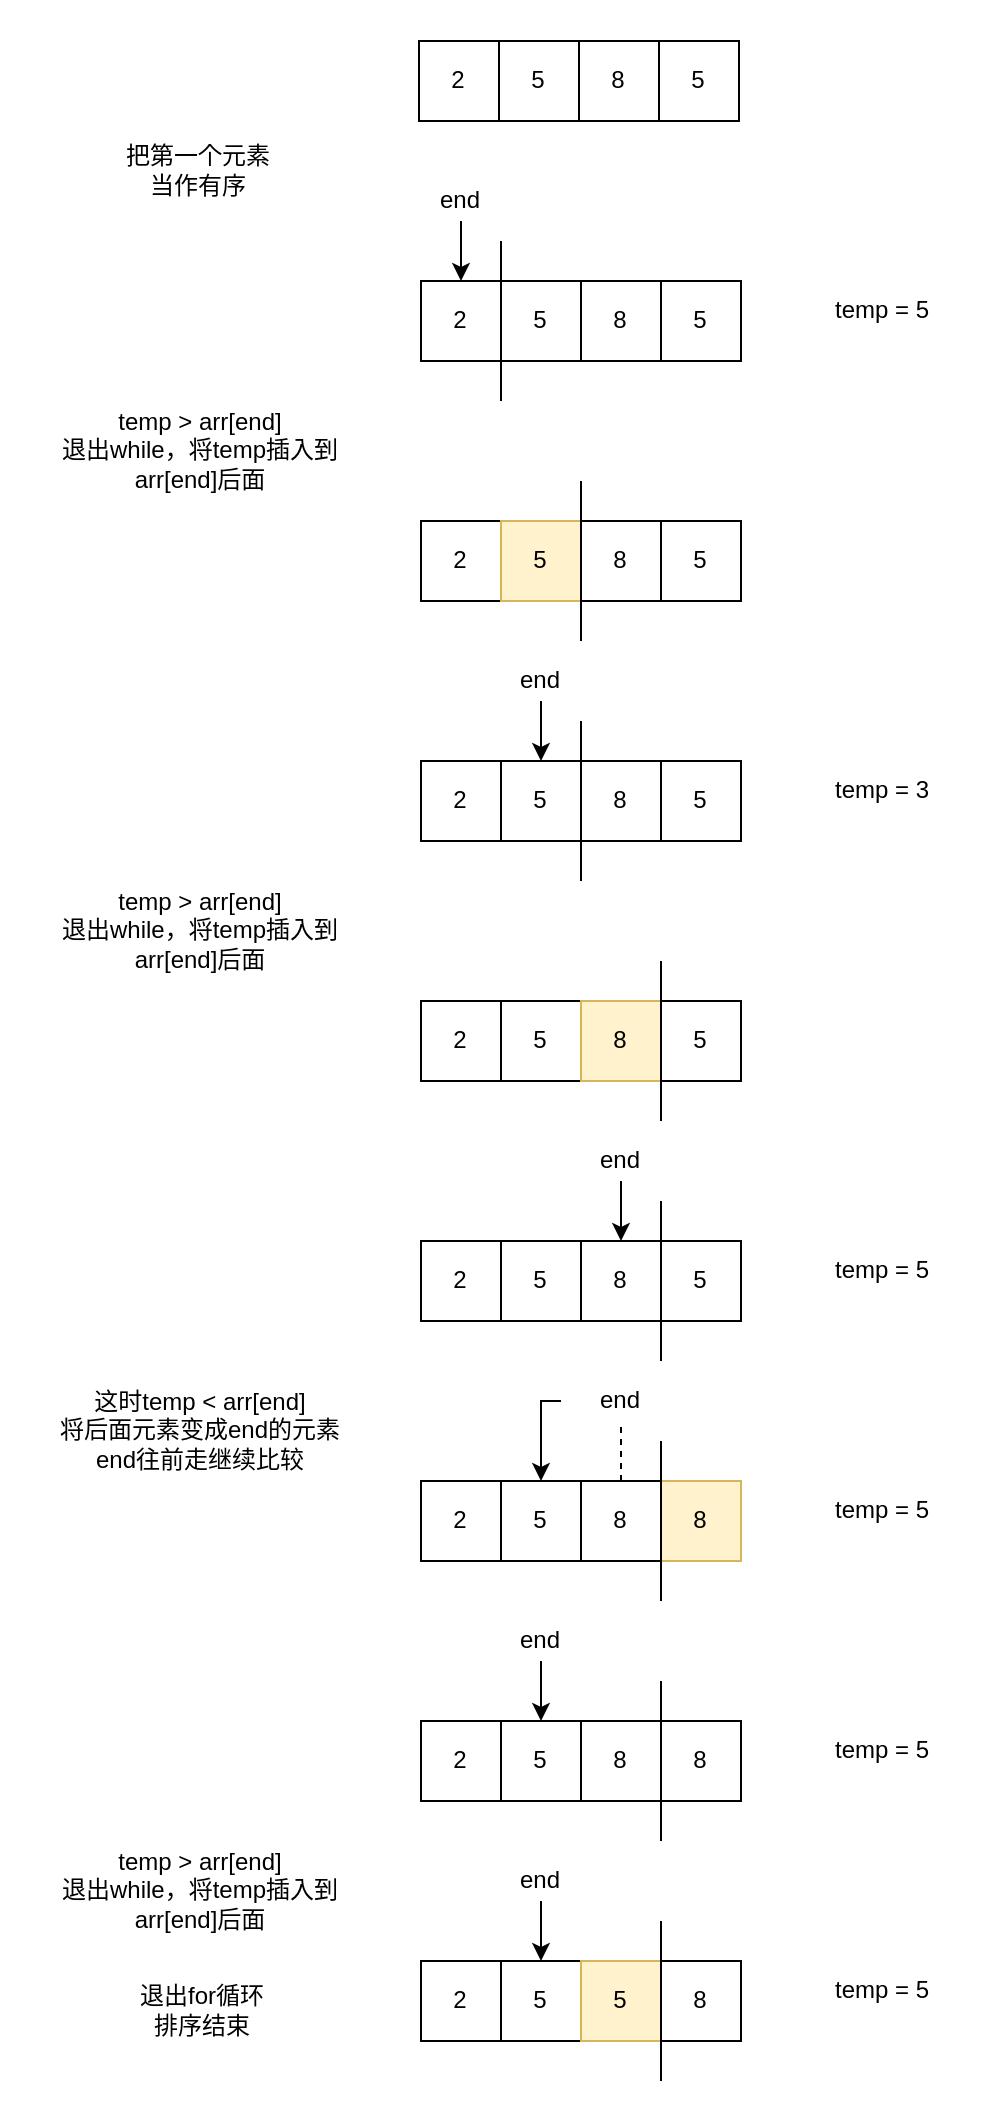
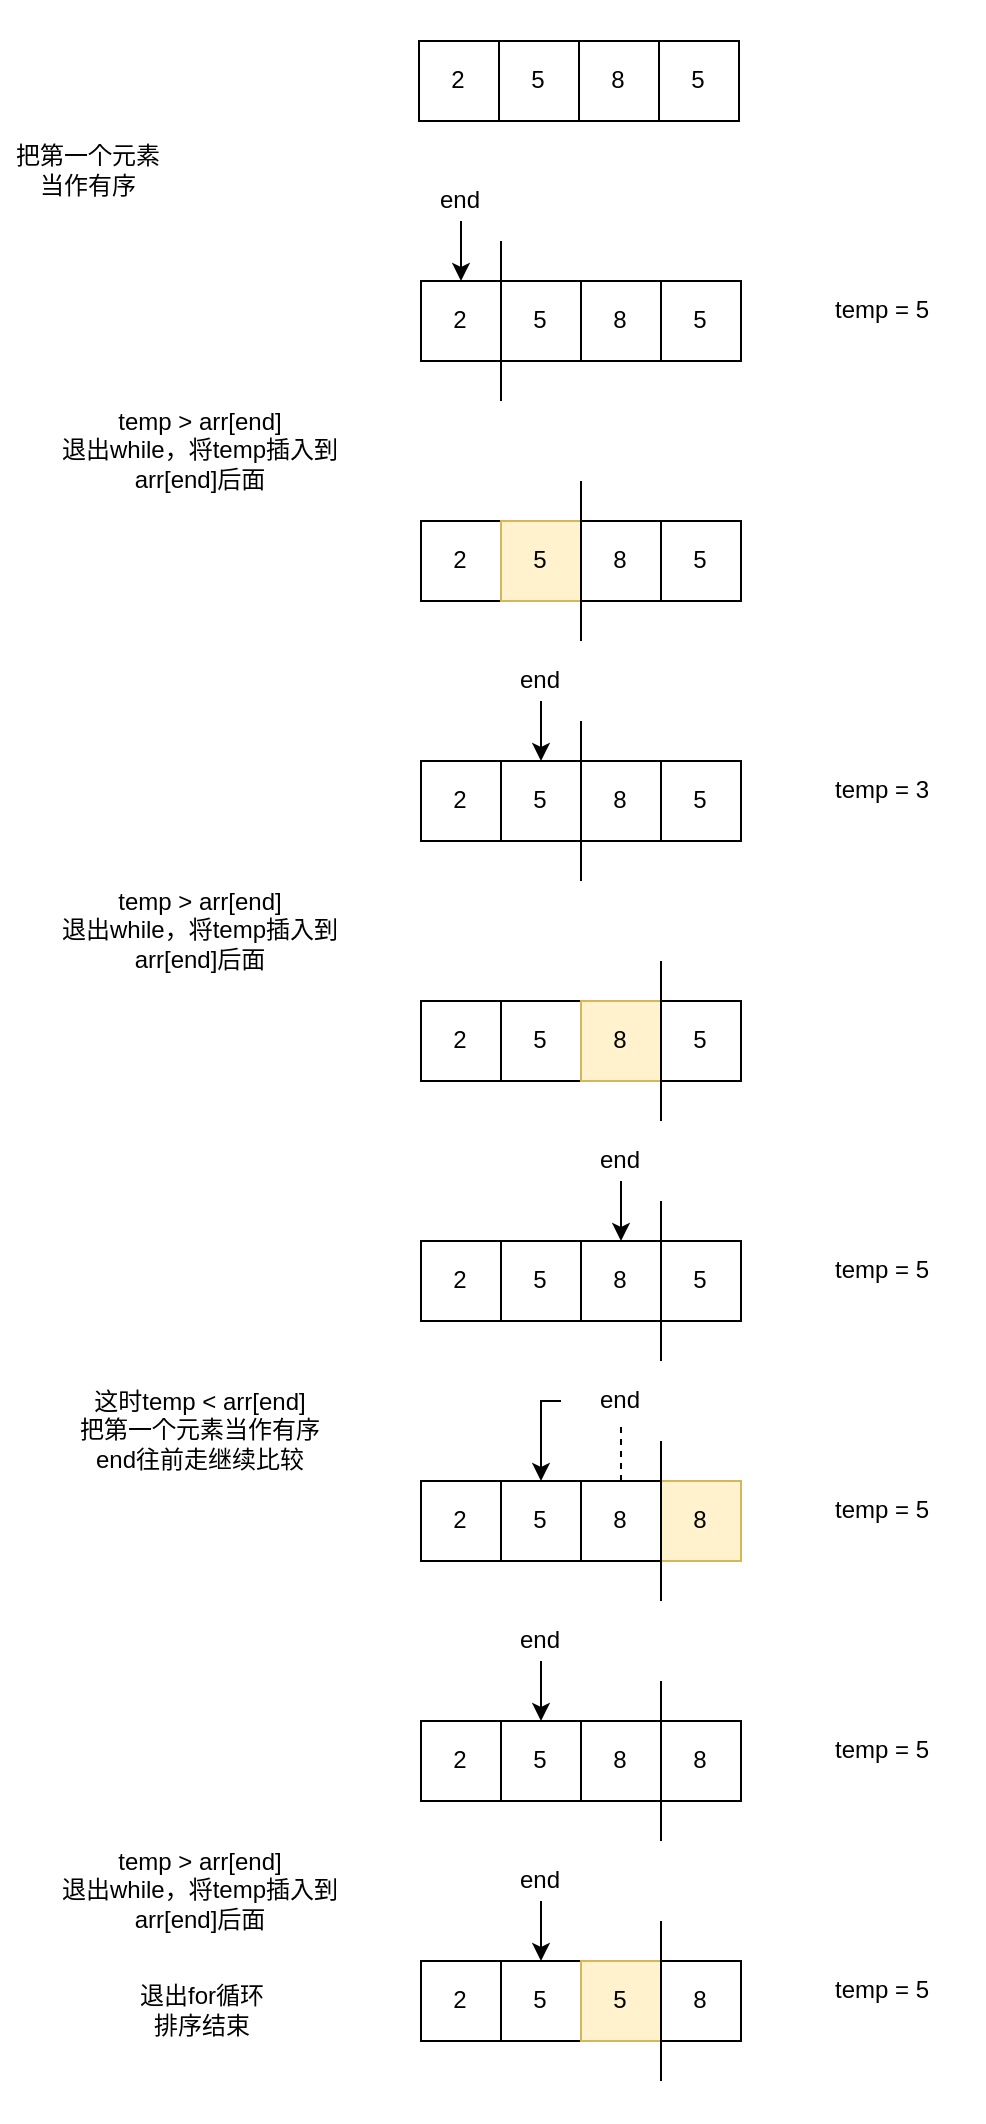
(199, 171) -> (89, 171)
(201, 1431) -> (201, 1431)
